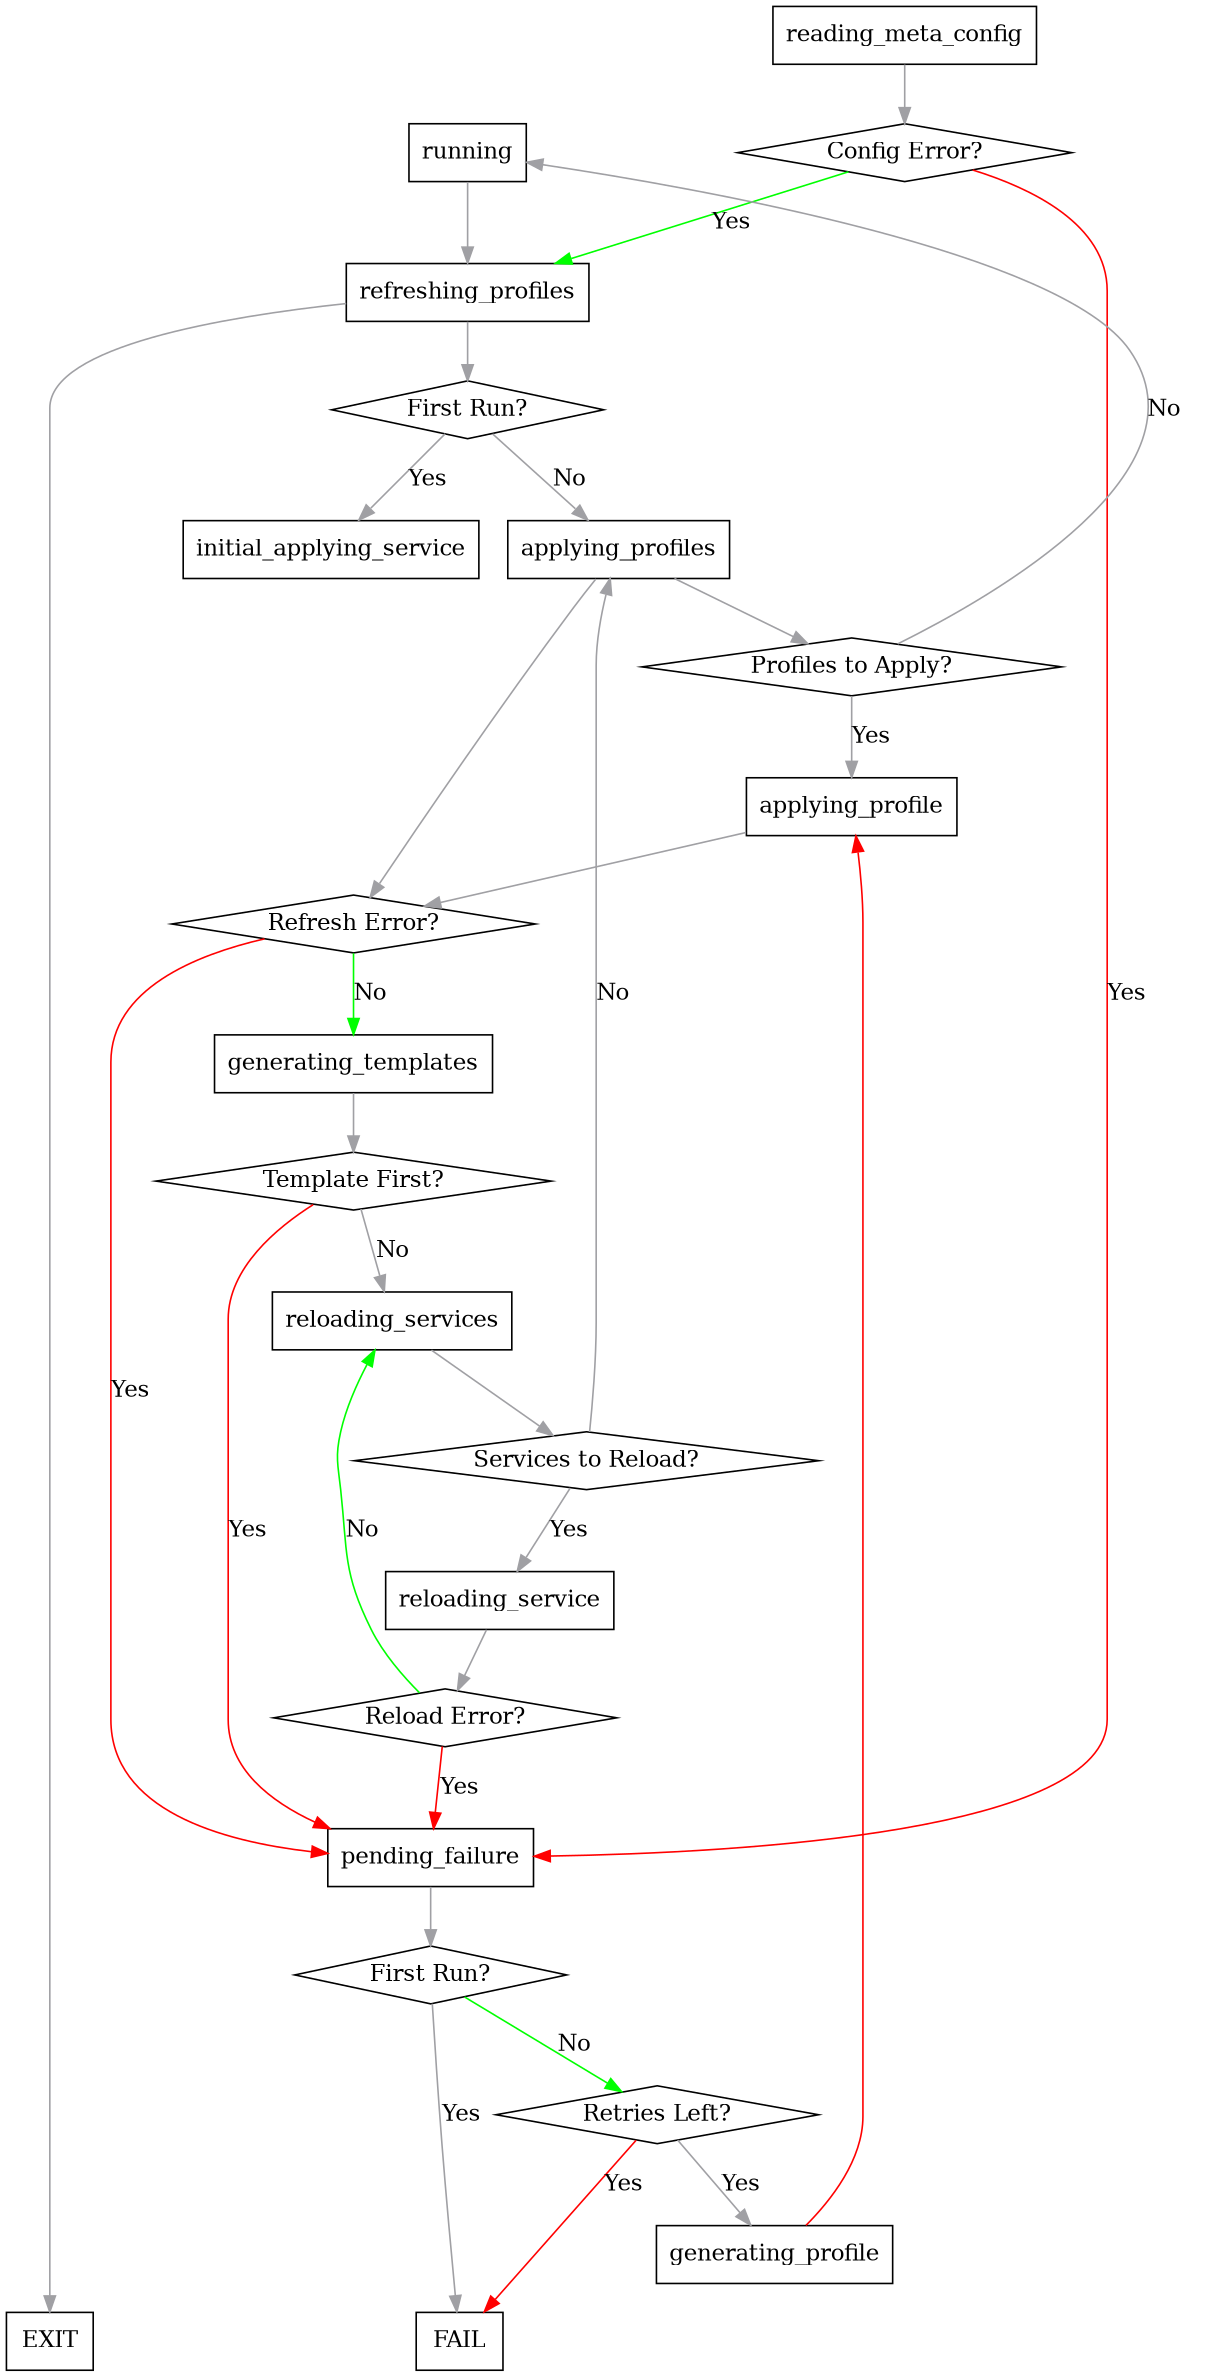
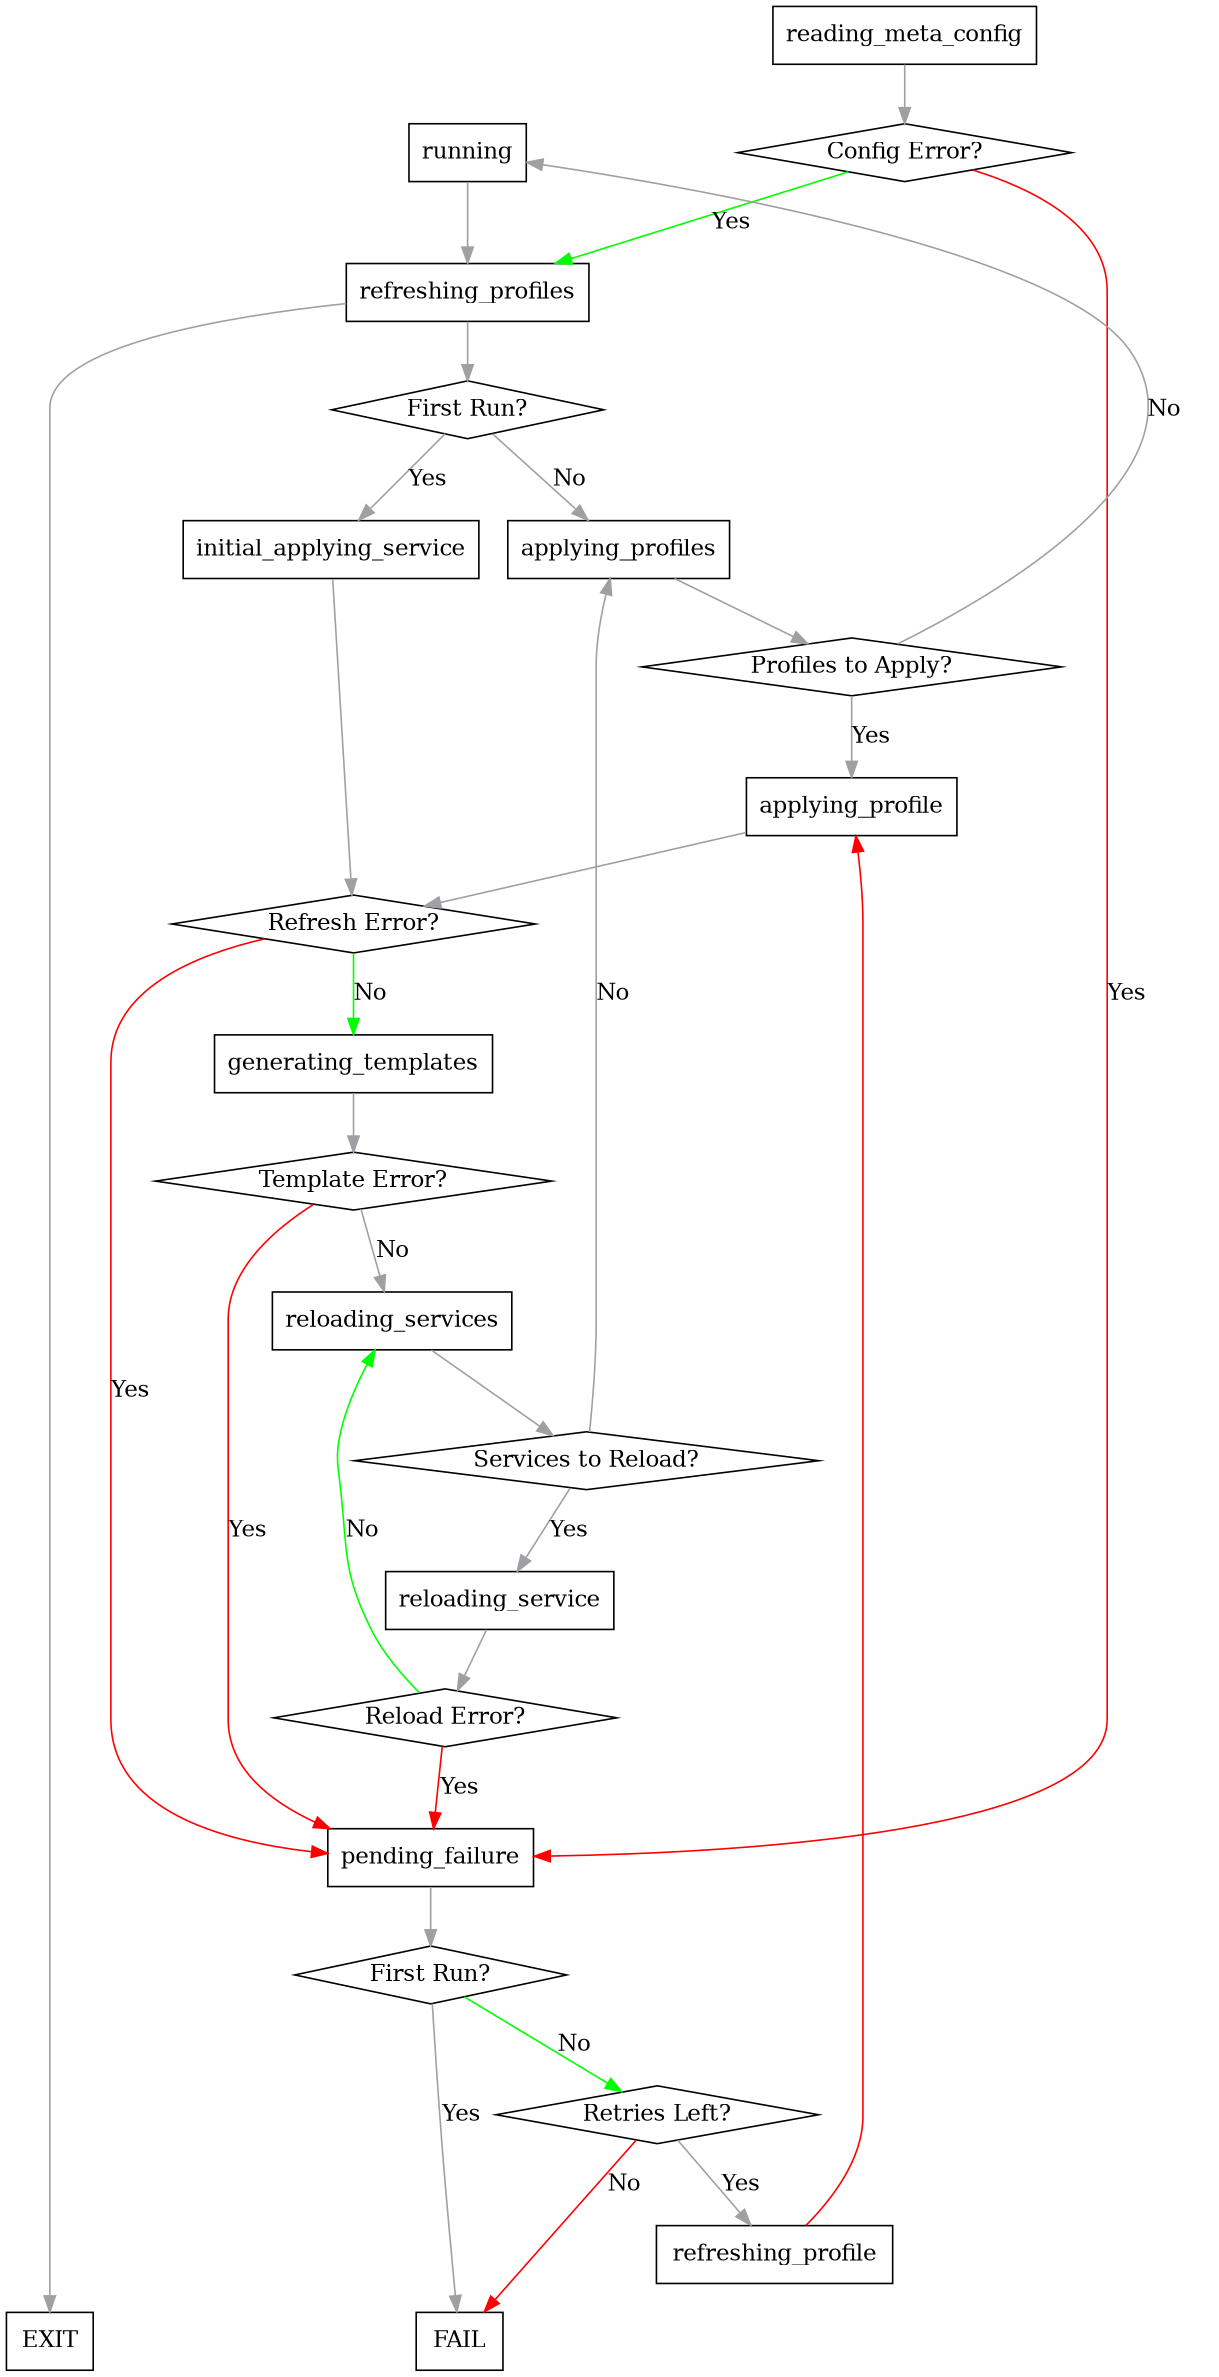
(485, 730) -> (342, 729)
(354, 1181) -> (354, 1181)
(624, 2185) -> (624, 2185)
(775, 2255) -> (775, 2255)
